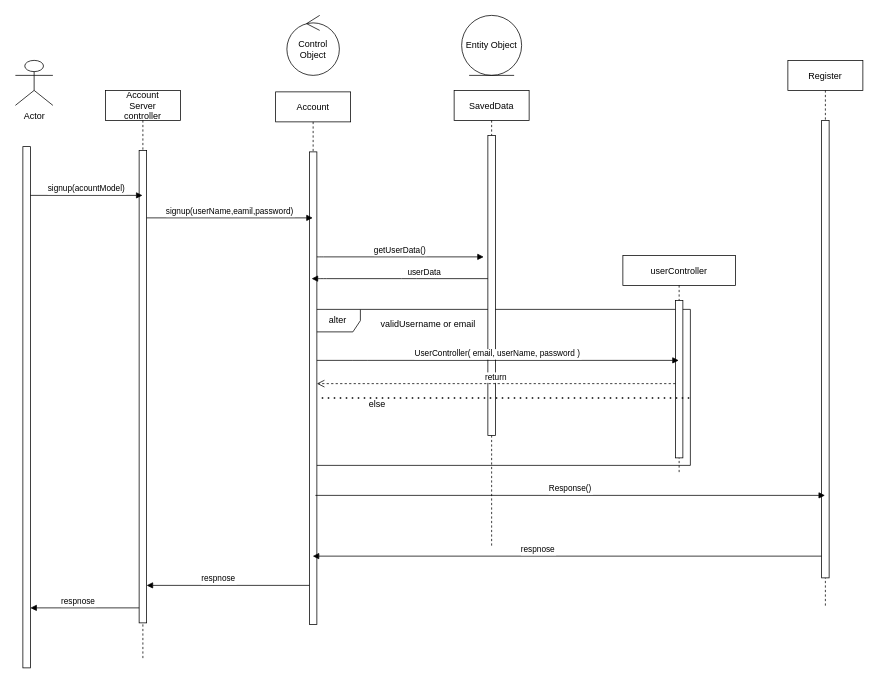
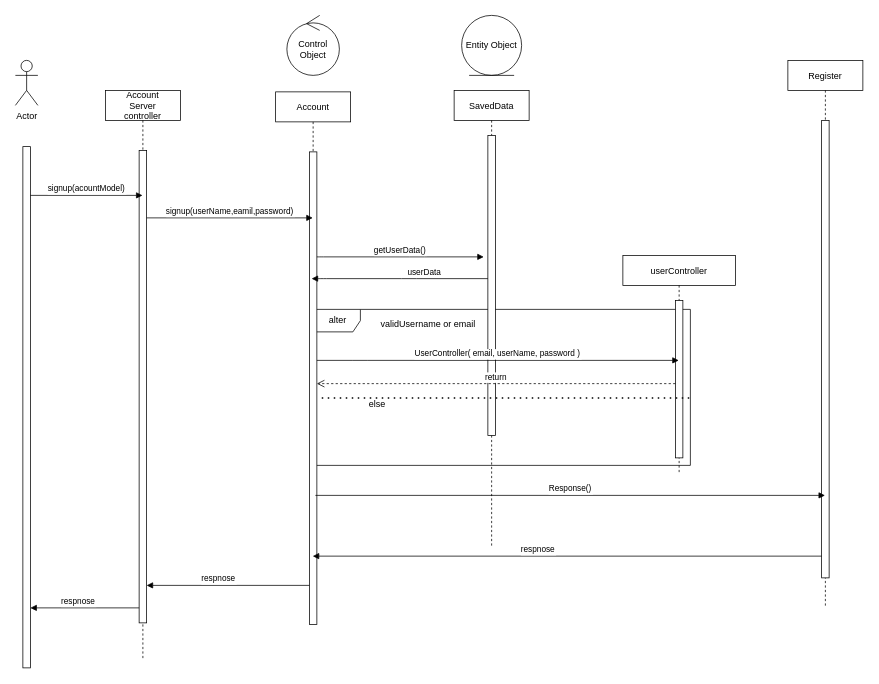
(34, 83) -> (27, 83)
